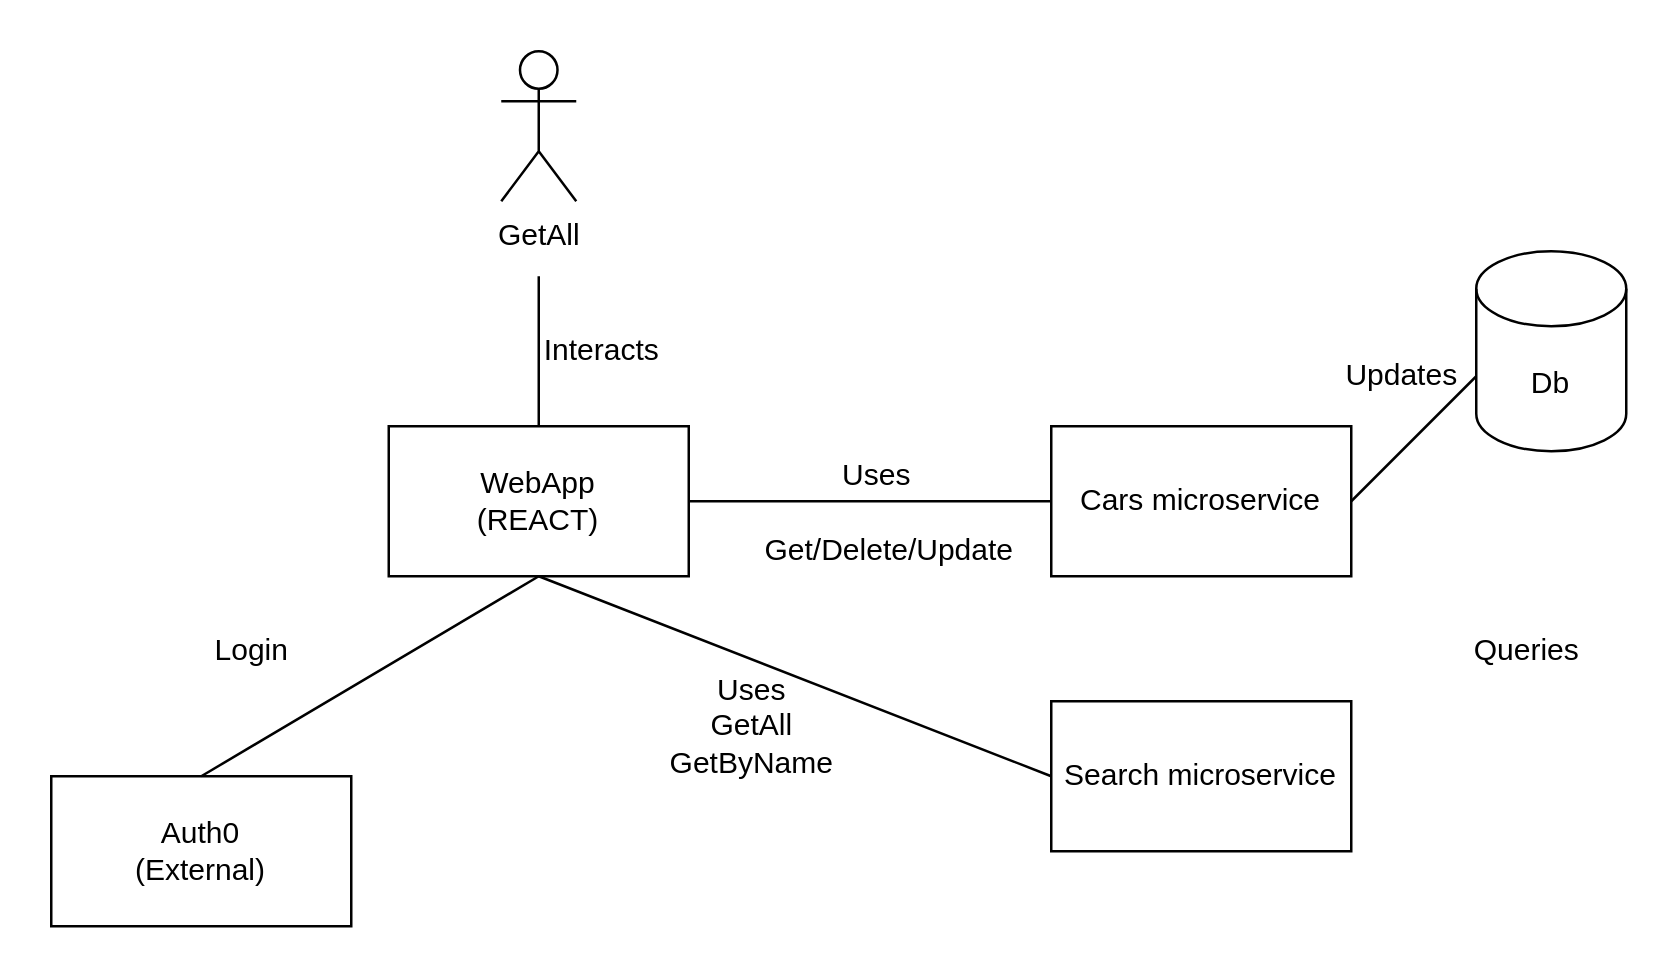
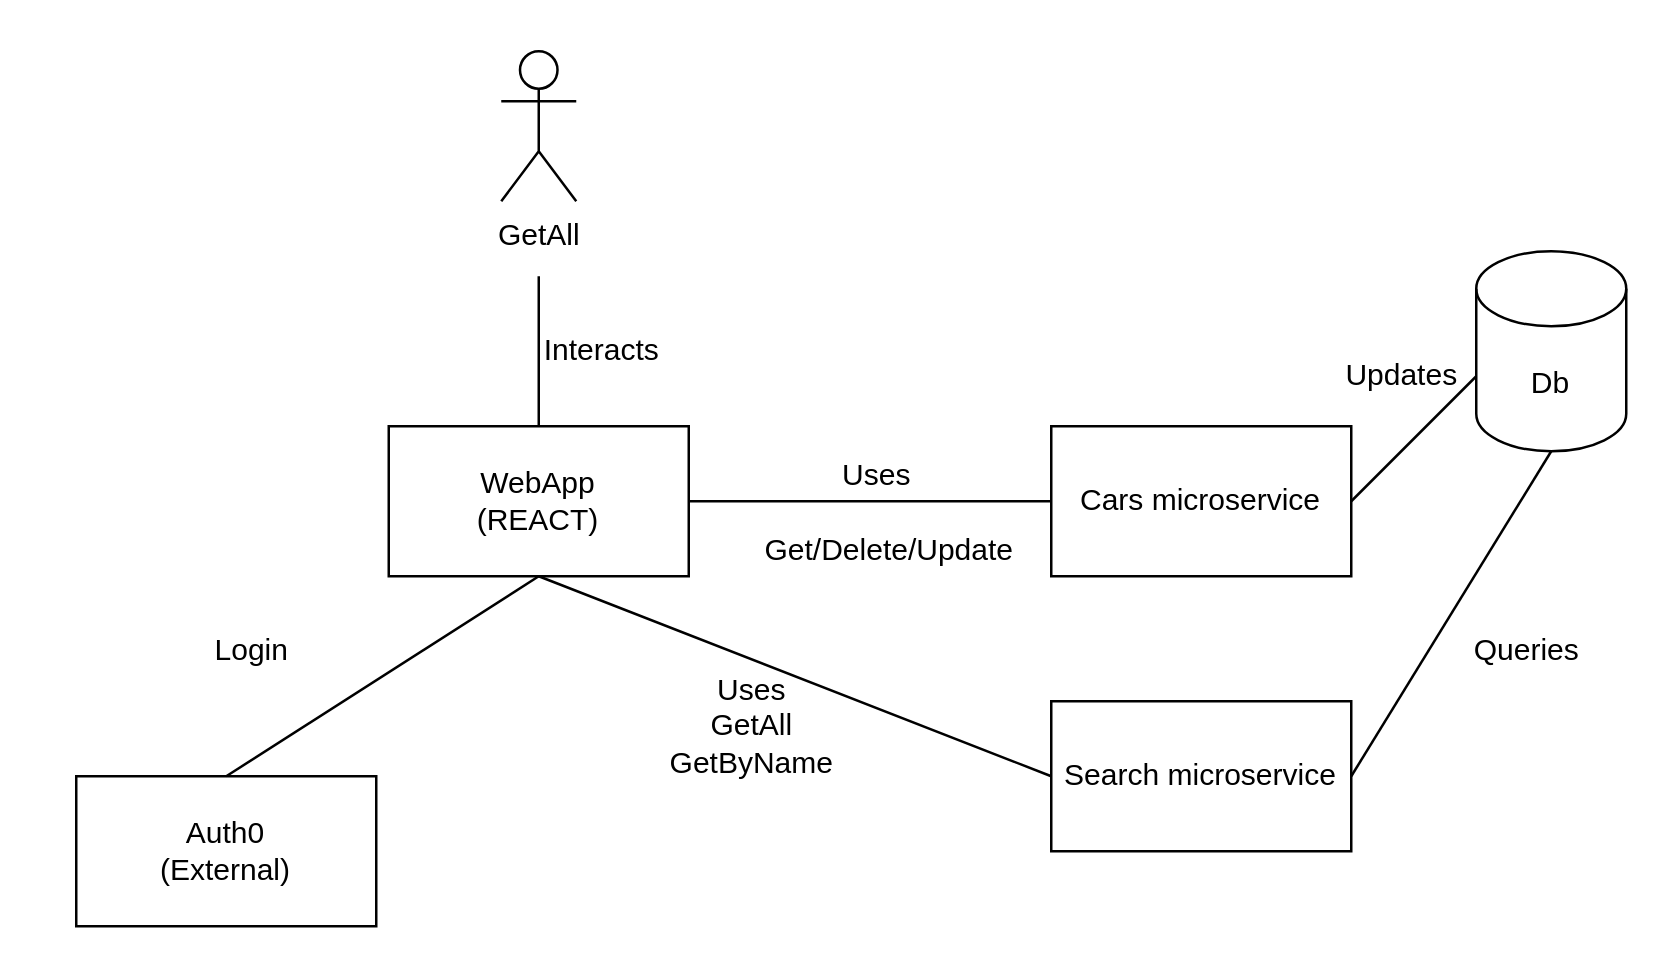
none -> (1451, 614)
(201, 851) -> (226, 851)
